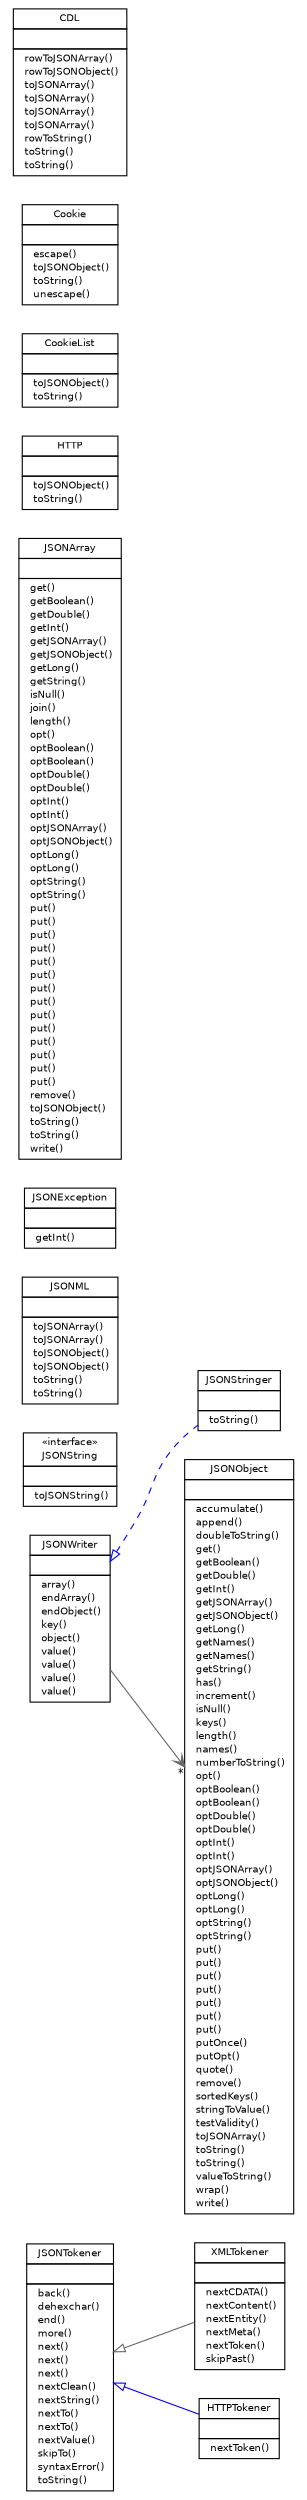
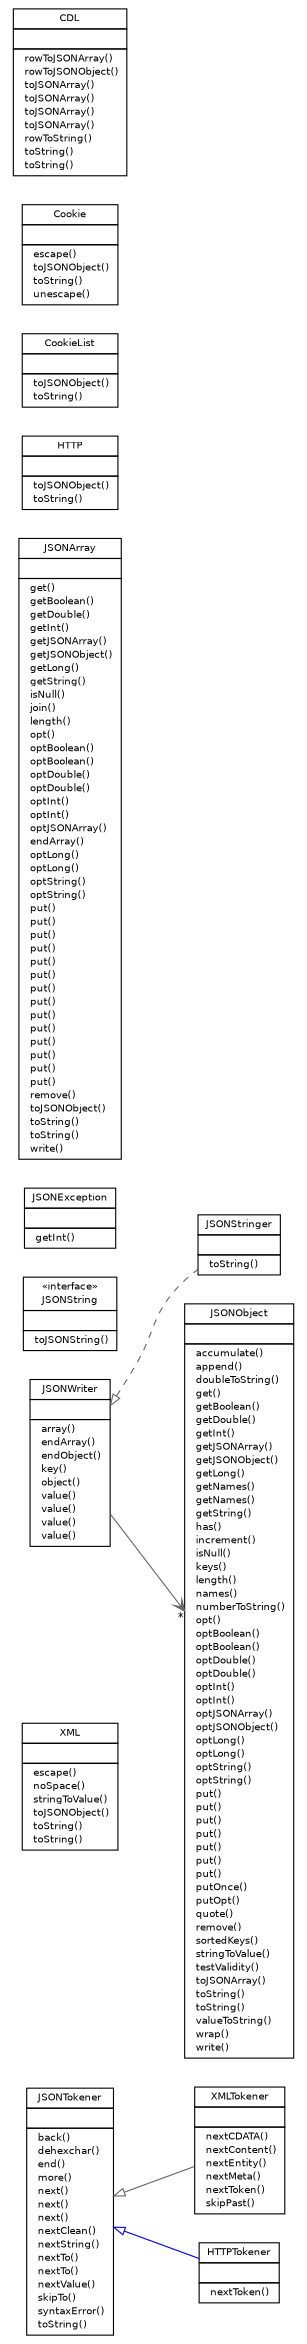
(70, 842) -> (56, 842)
(70, 1341) -> none
(152, 1485) -> (152, 1329)
none -> (70, 1787)
